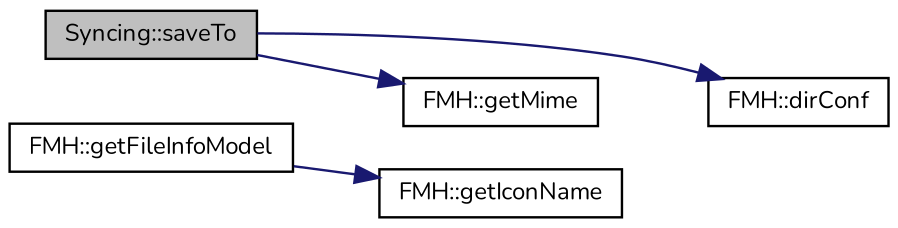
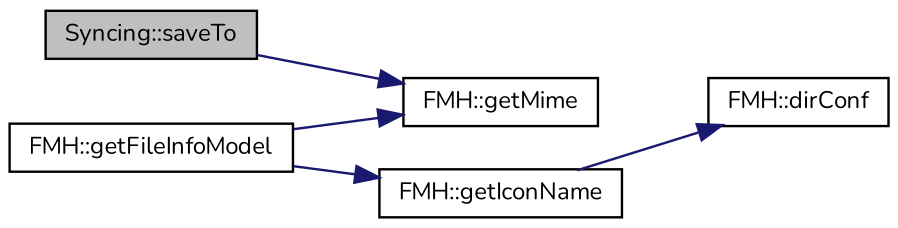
(479, 41) -> (638, 151)
none -> (336, 124)
